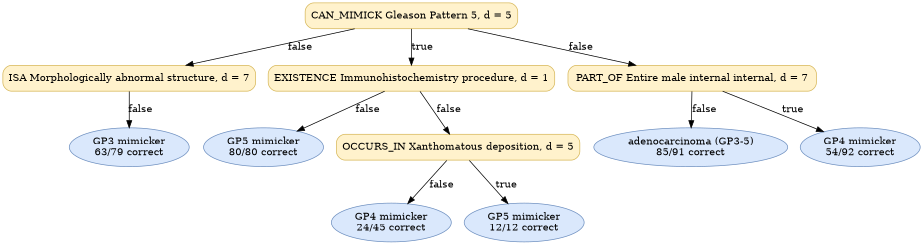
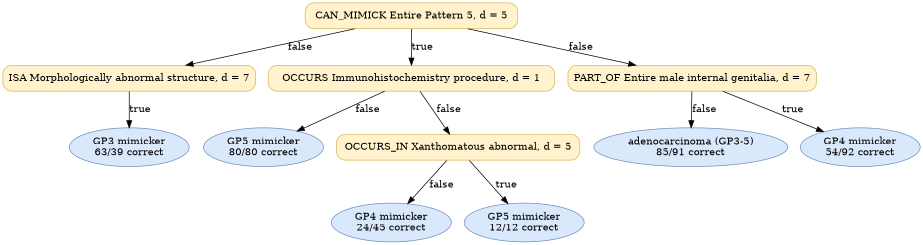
(411, 16) -> (411, 16)
(411, 78) -> (411, 78)
(692, 78) -> (692, 78)
(140, 110) -> (140, 110)
(458, 147) -> (458, 147)
(129, 152) -> (129, 152)
